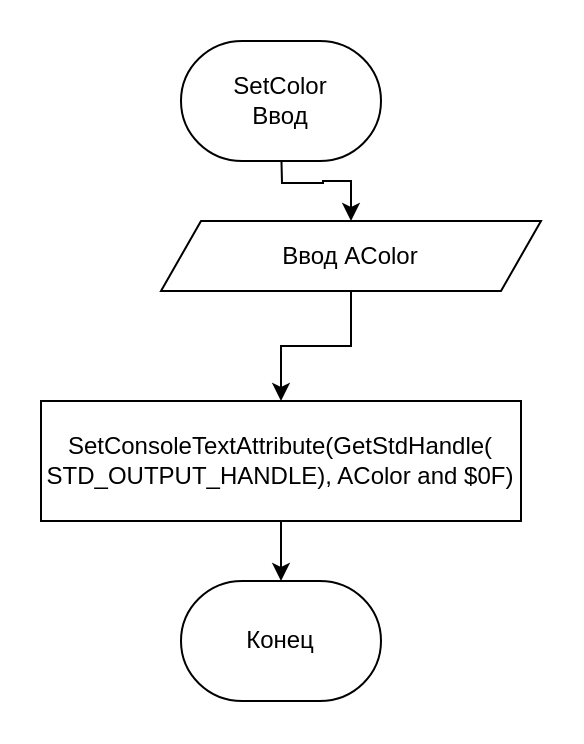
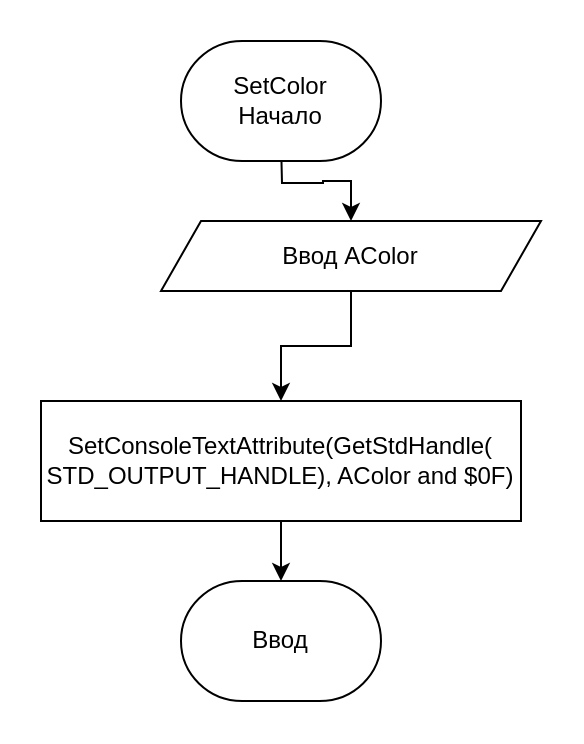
(281, 101) -> (281, 101)
(281, 641) -> (281, 641)
